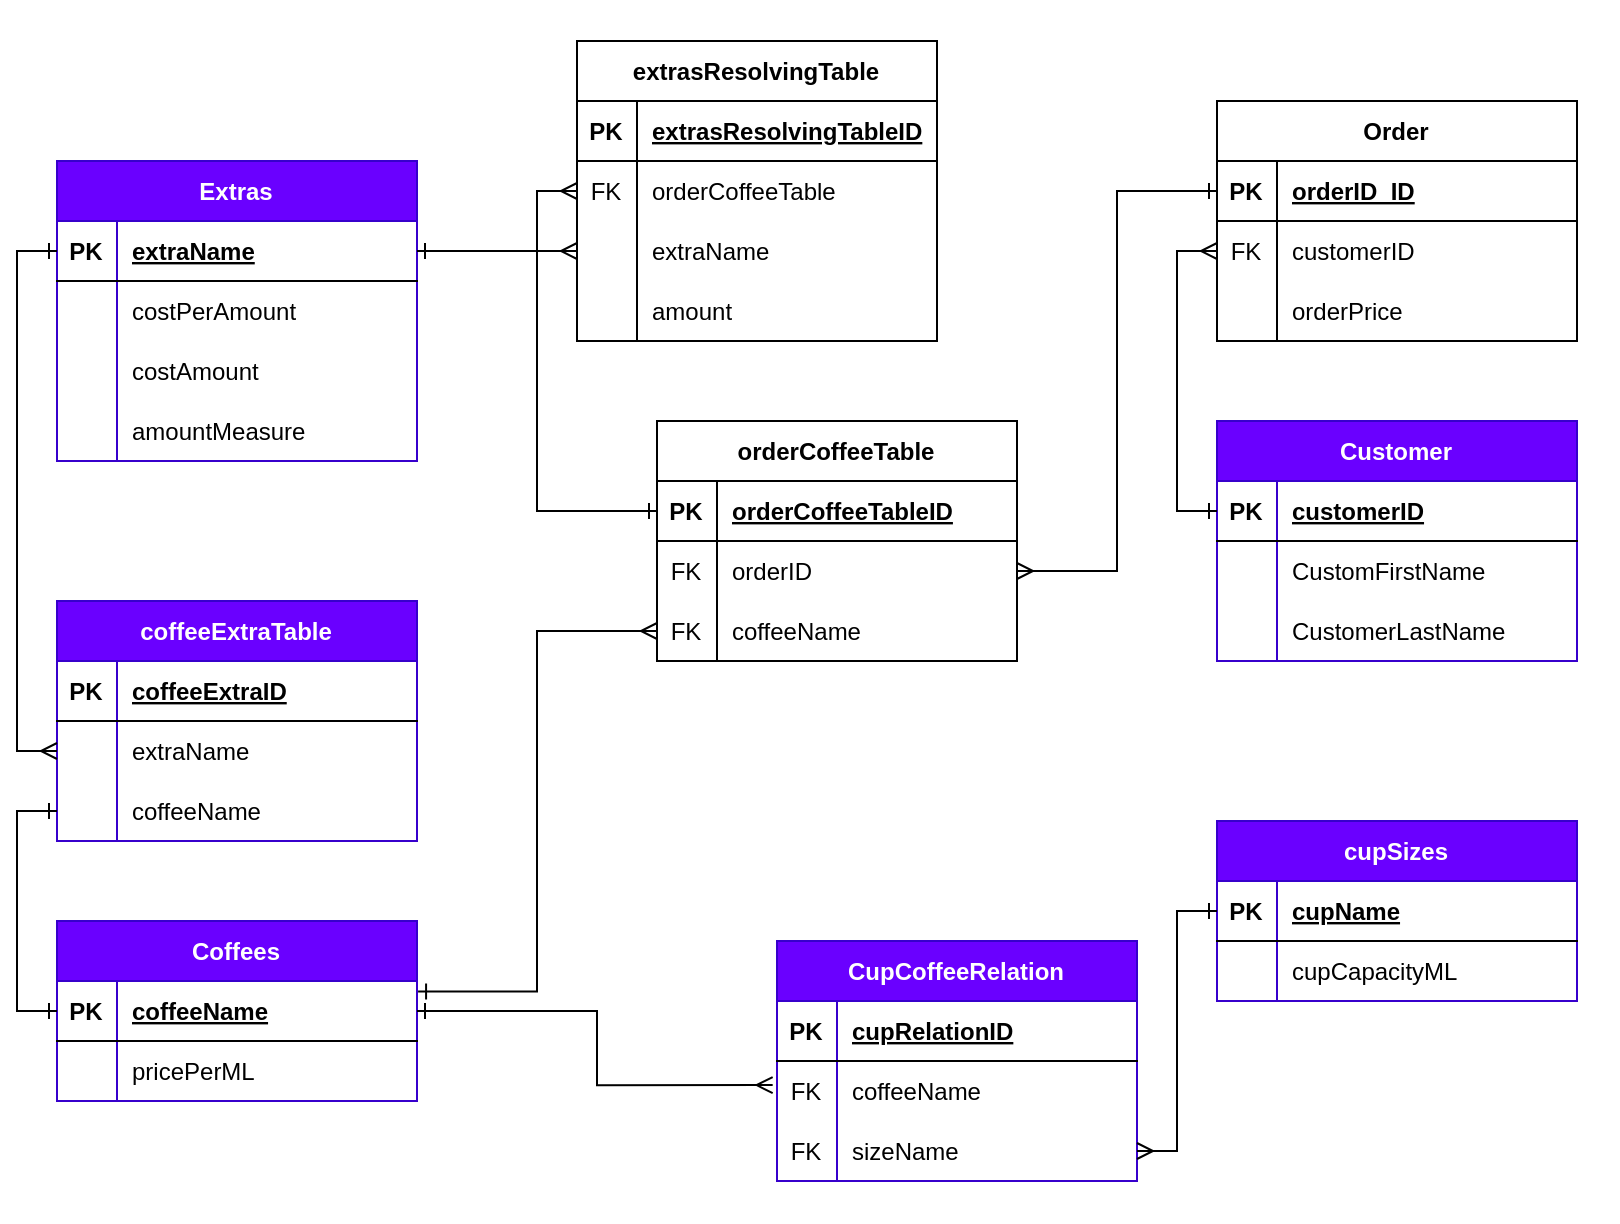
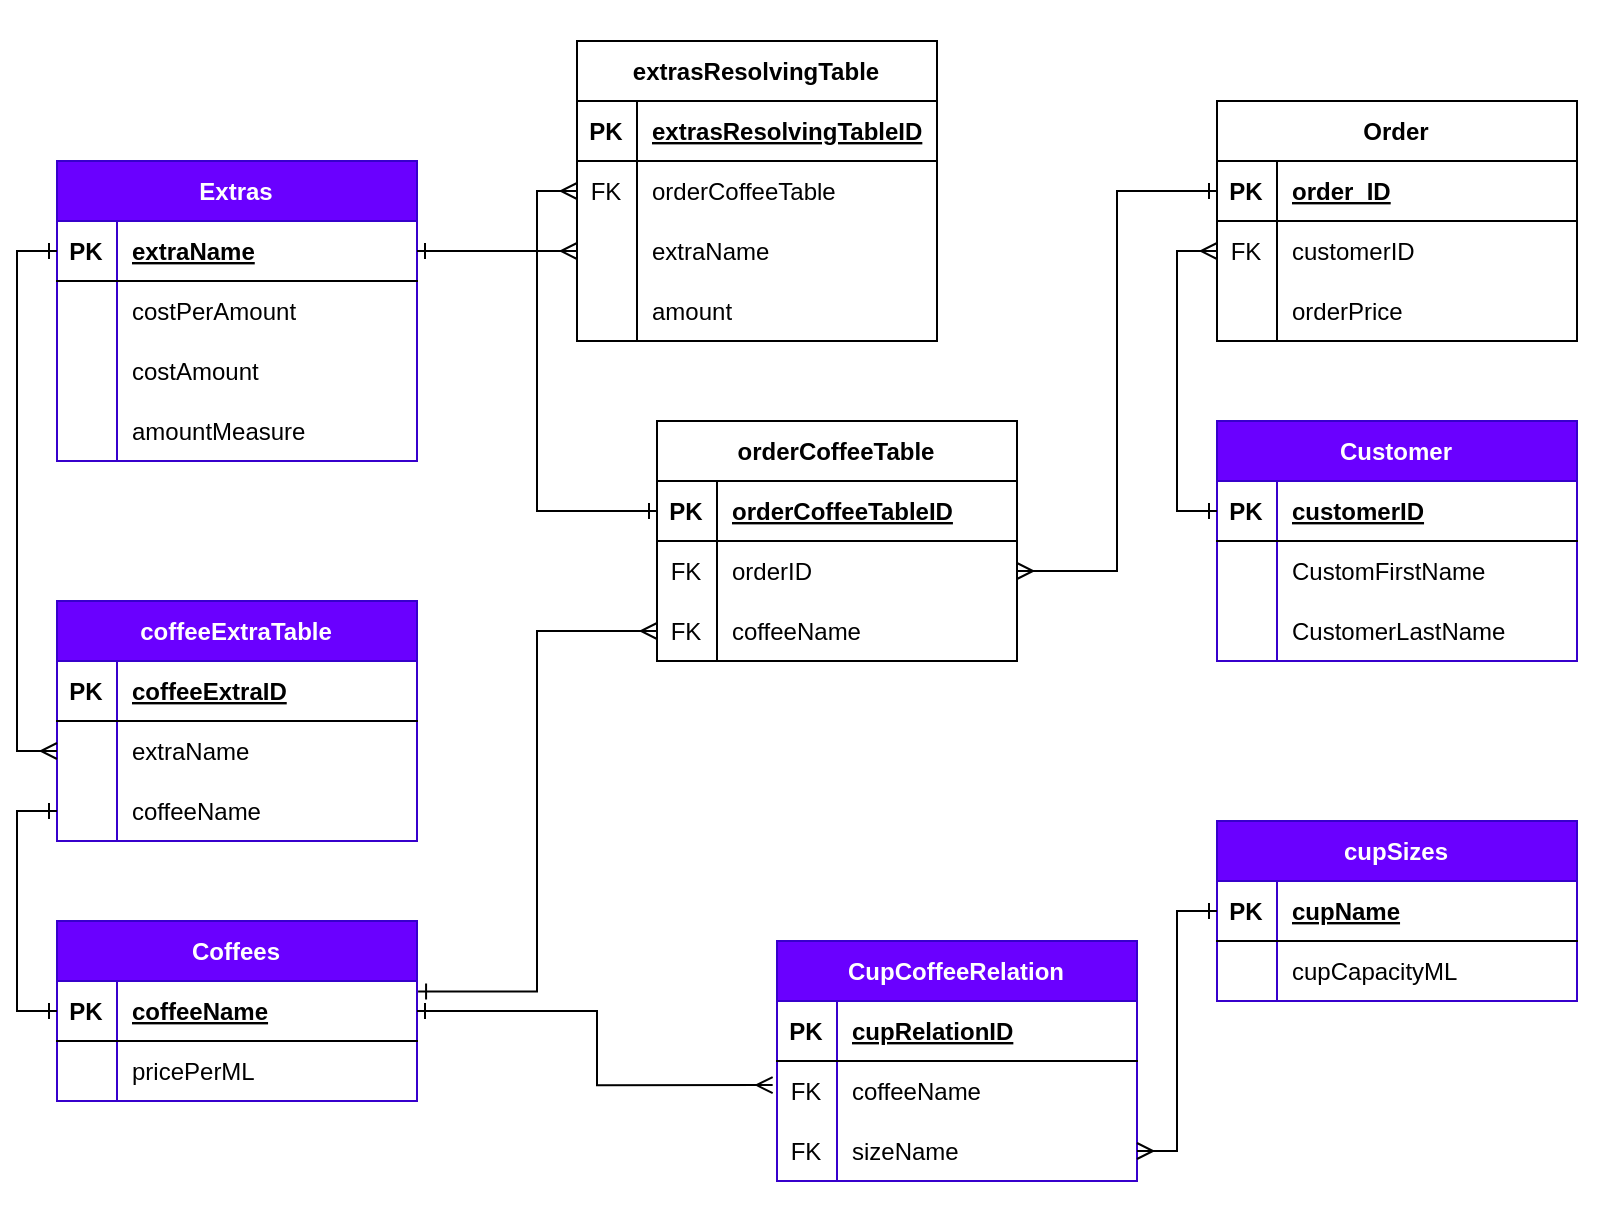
(1359, 192) -> (1346, 192)
